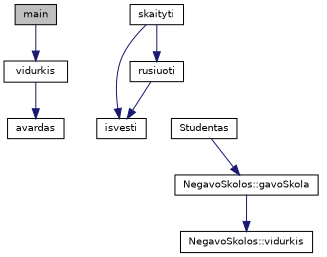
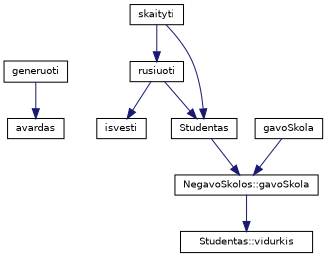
(36, 15) -> none
(120, 62) -> (193, 63)
(36, 72) -> (36, 72)
none -> (177, 96)
none -> (289, 129)
(247, 242) -> (247, 242)
